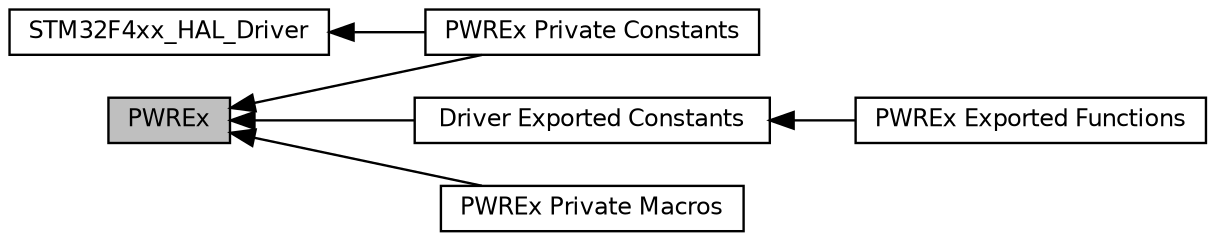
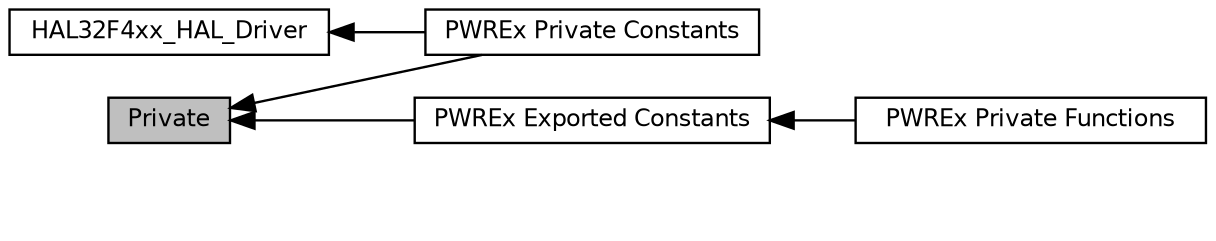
(169, 32) -> (169, 32)
(169, 120) -> (169, 120)
(592, 120) -> (592, 120)
(1031, 120) -> (1031, 120)
(592, 209) -> none
